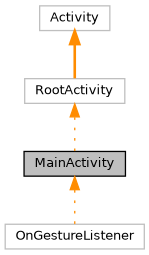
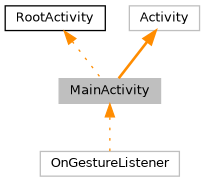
(75, 61) -> (133, 60)
(75, 91) -> (55, 18)
(75, 164) -> (110, 91)
